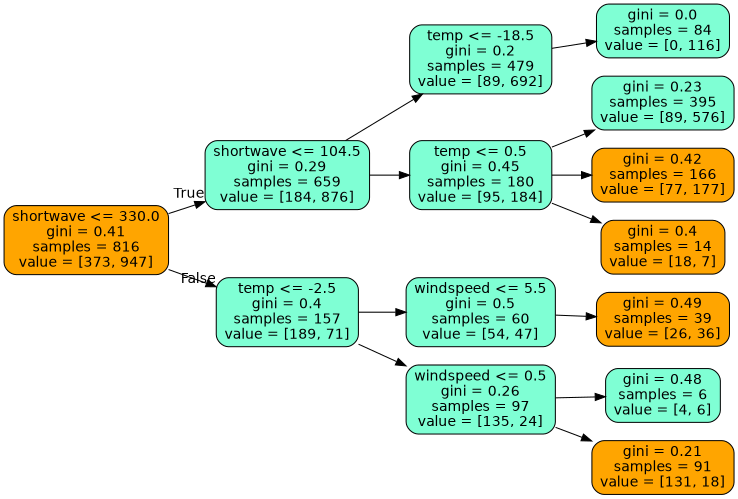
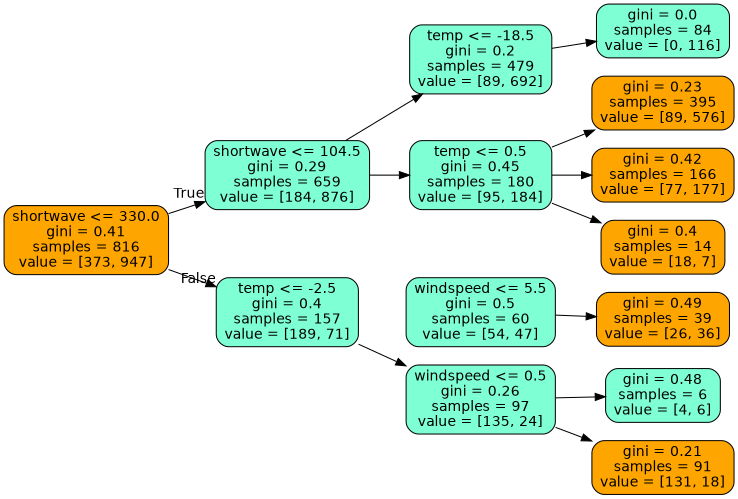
(663, 103) -> (663, 103)
(377, 312) -> none
